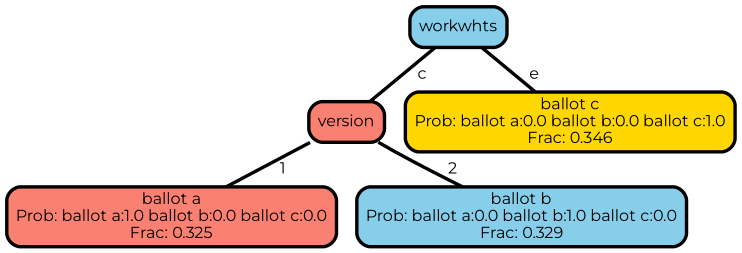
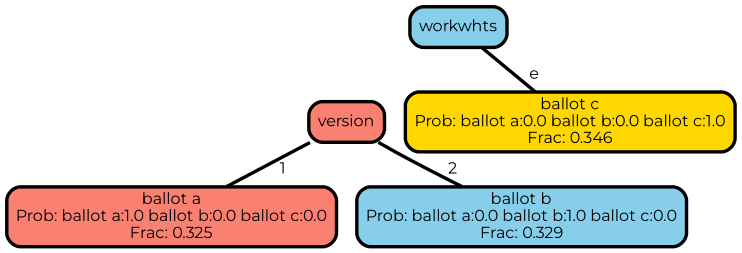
(402, 75) -> none
